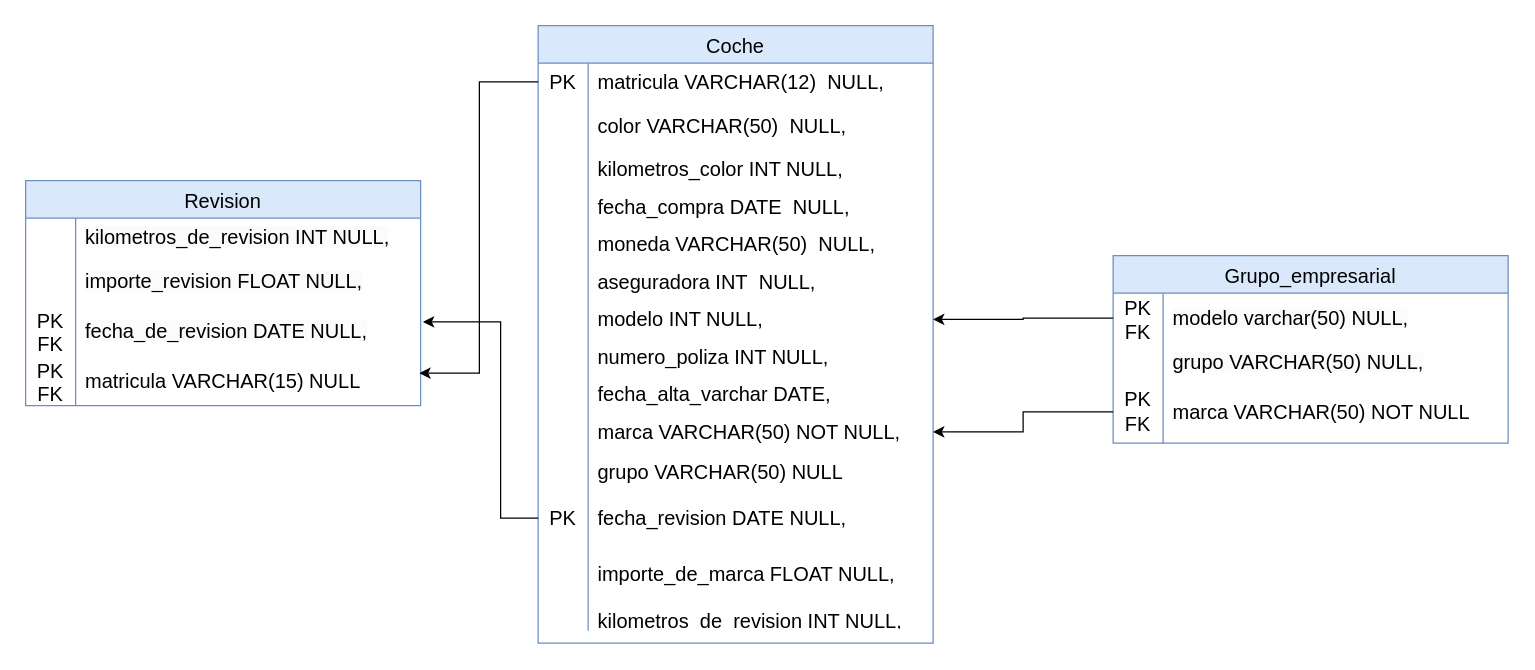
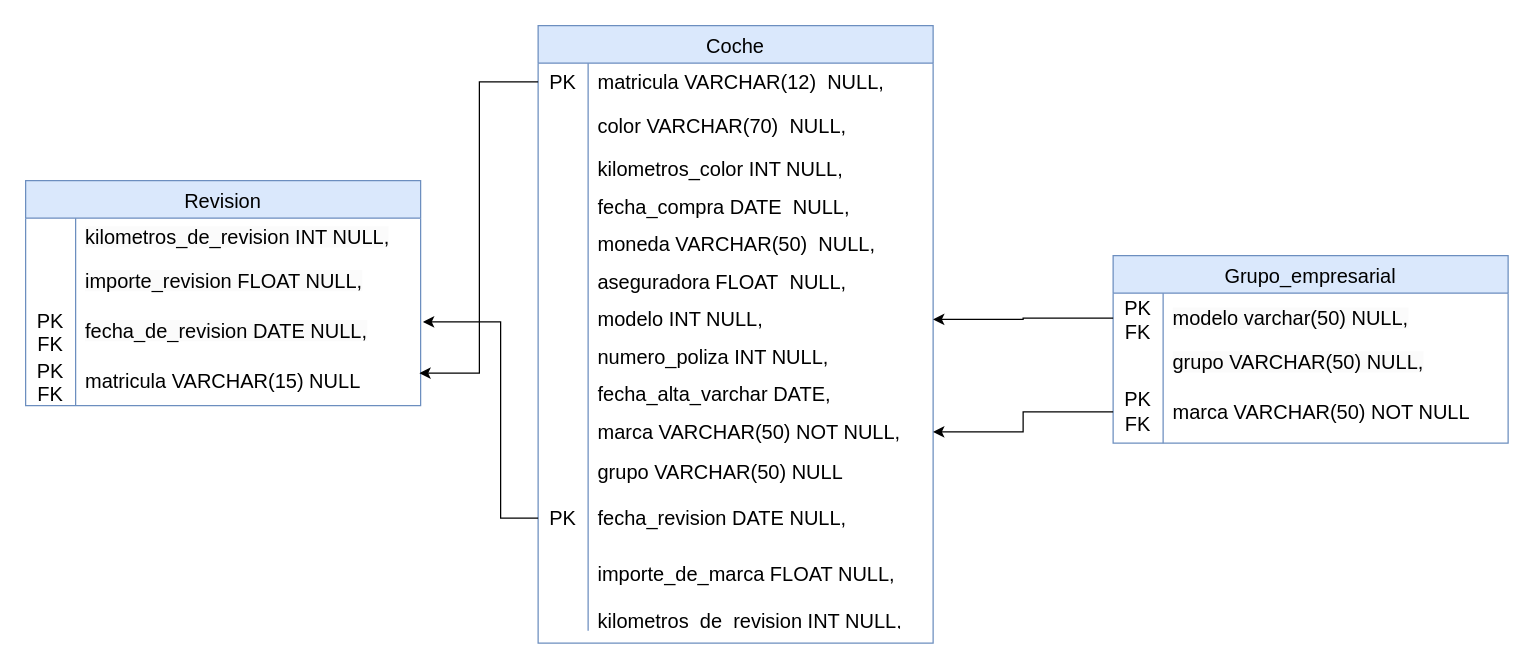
(722, 126) -> (722, 126)
(714, 282) -> (725, 282)
